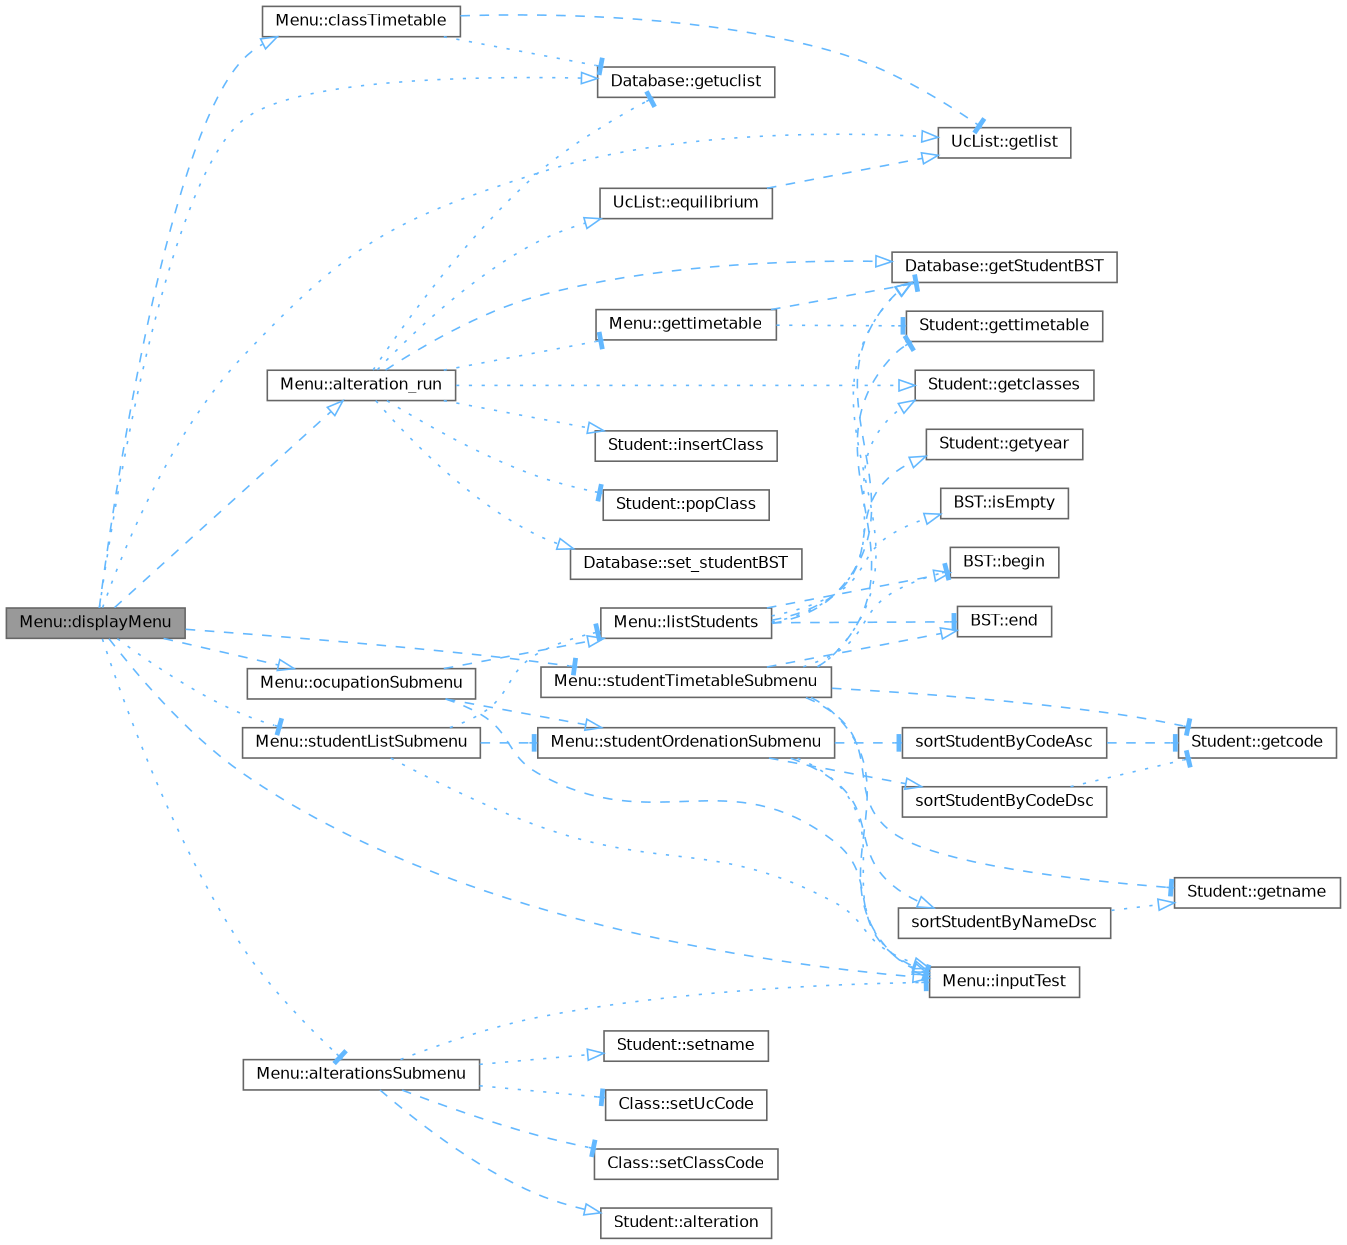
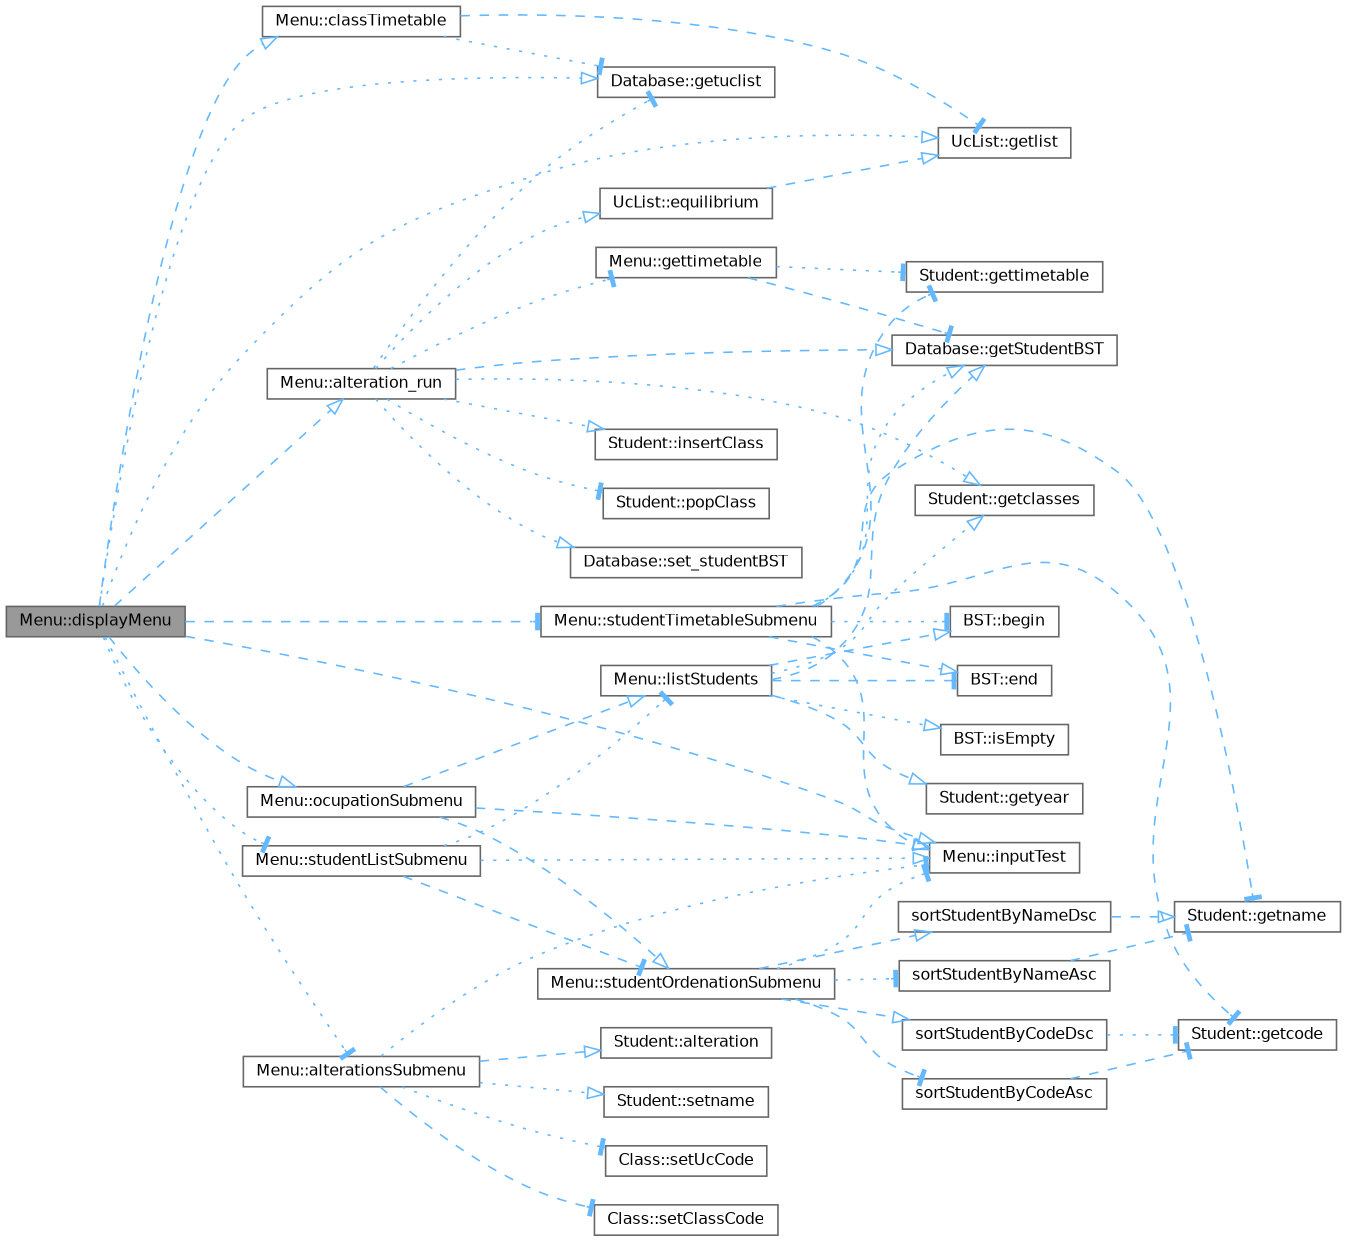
(1135, 908) -> (1135, 917)
none -> (1005, 976)
